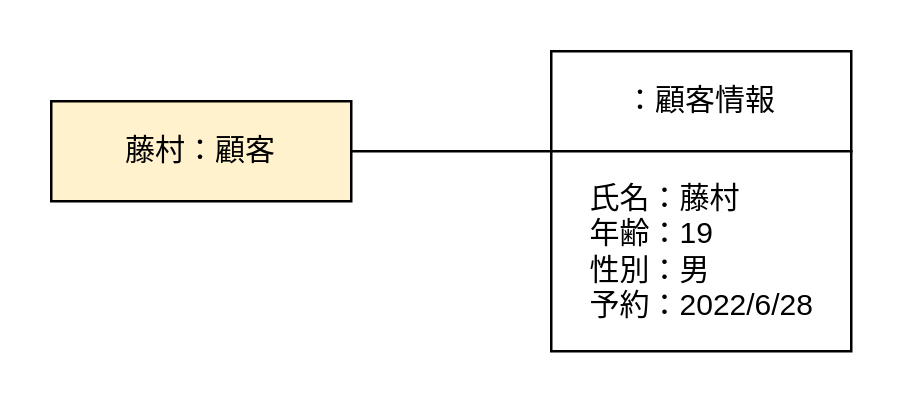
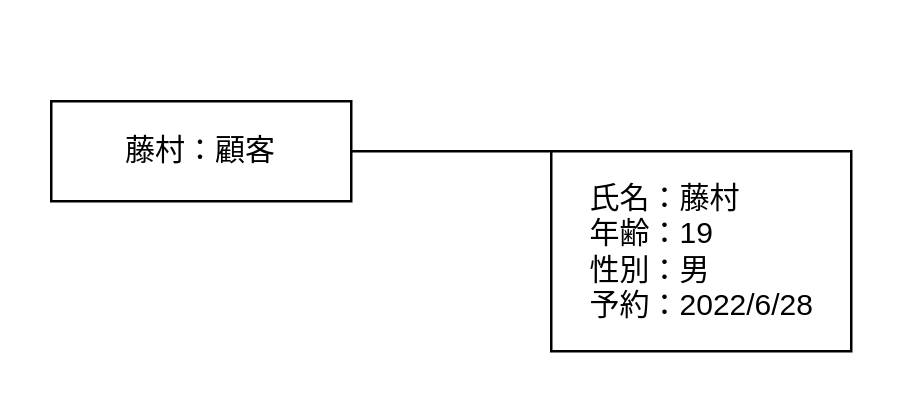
(701, 101) -> none
(201, 151) -> (201, 151)
